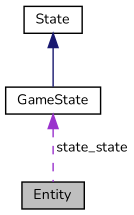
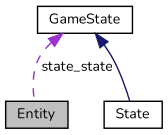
(53, 67) -> (119, 72)
